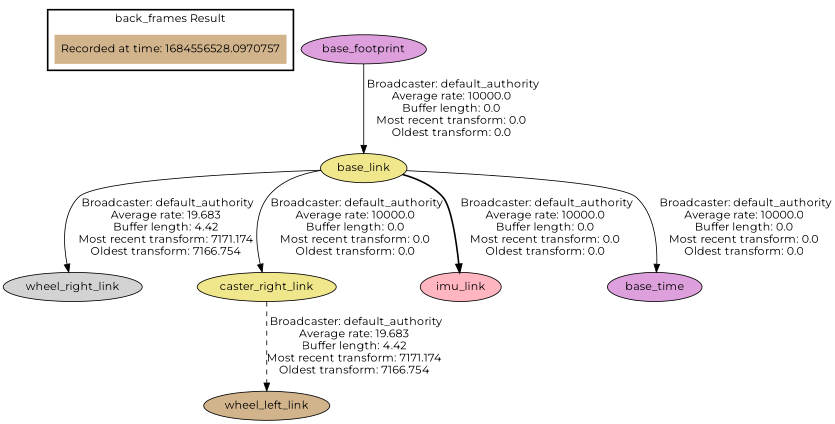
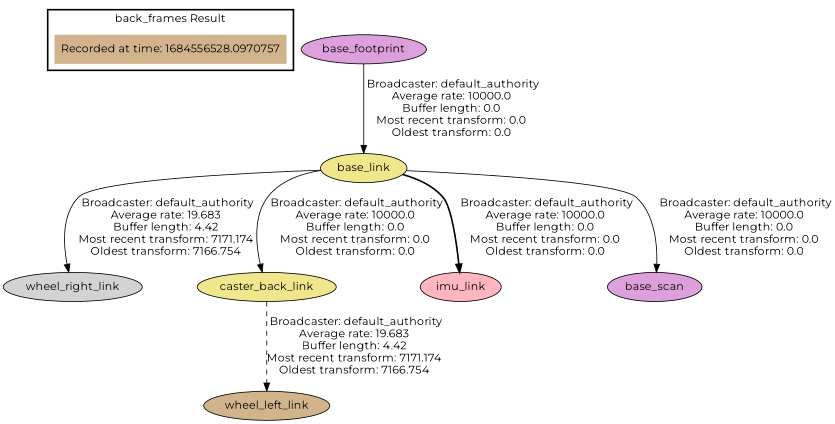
(267, 287) -> (267, 287)
(655, 287) -> (655, 287)
